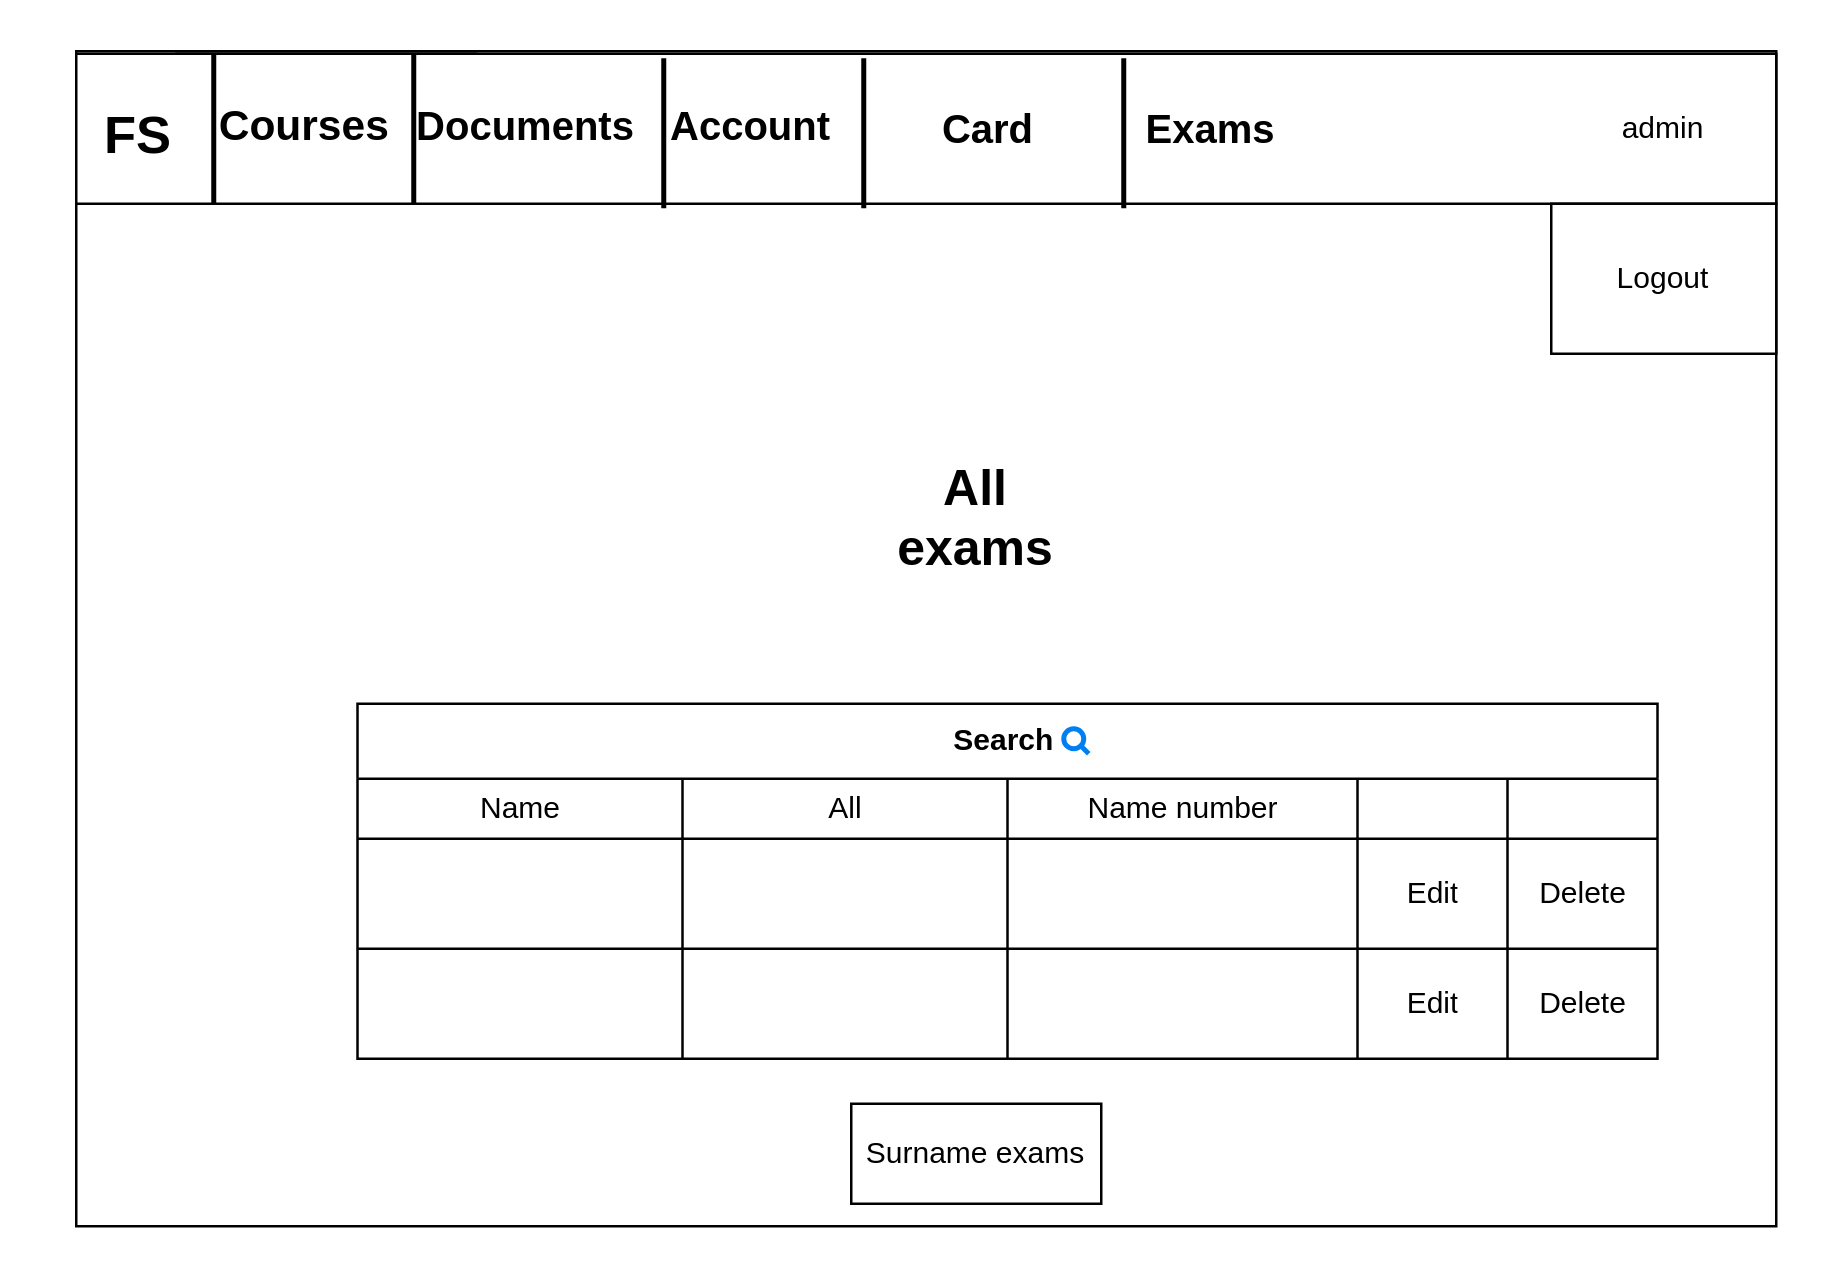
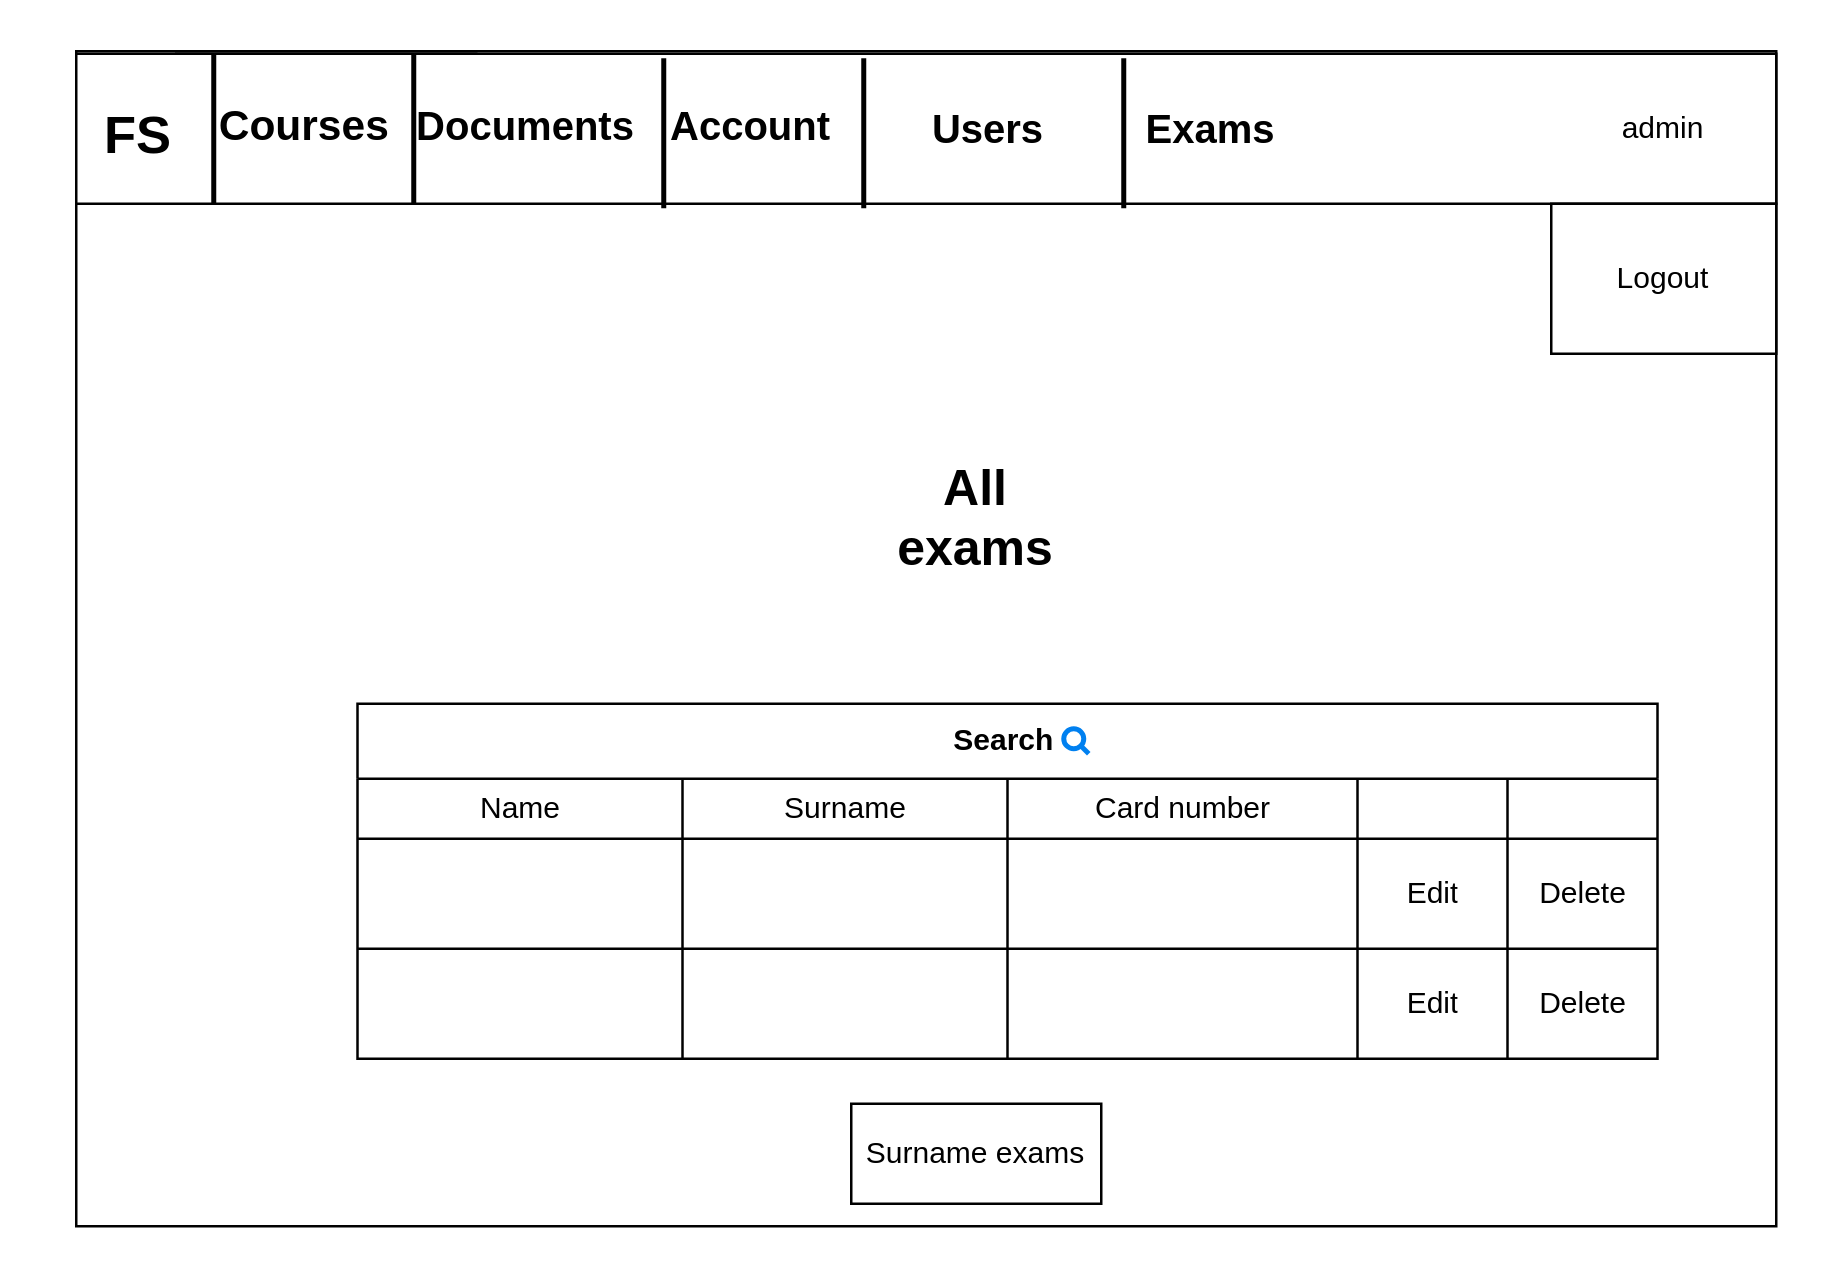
(989, 129) -> (989, 129)
(846, 809) -> (846, 809)
(1184, 809) -> (1184, 809)
